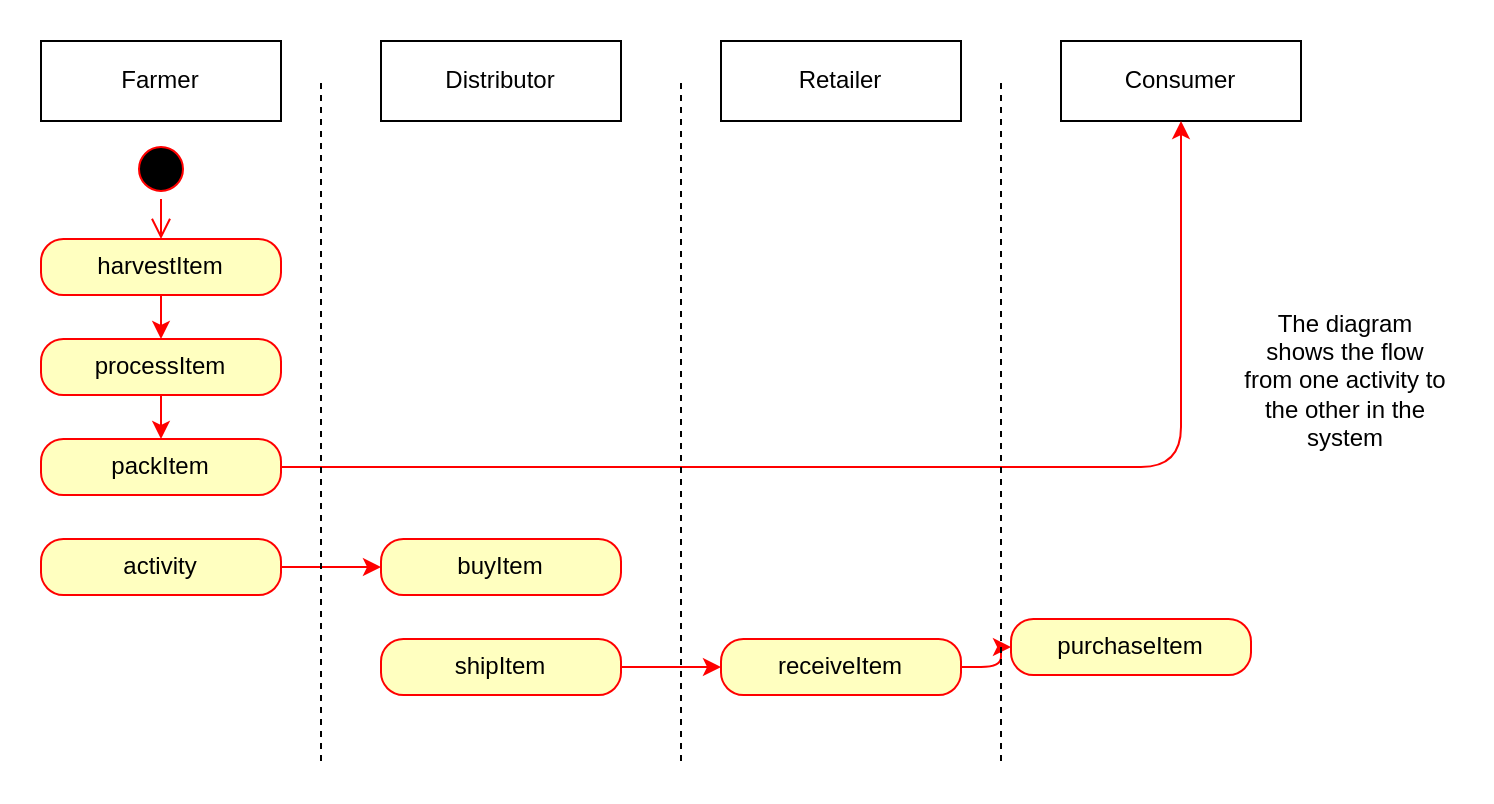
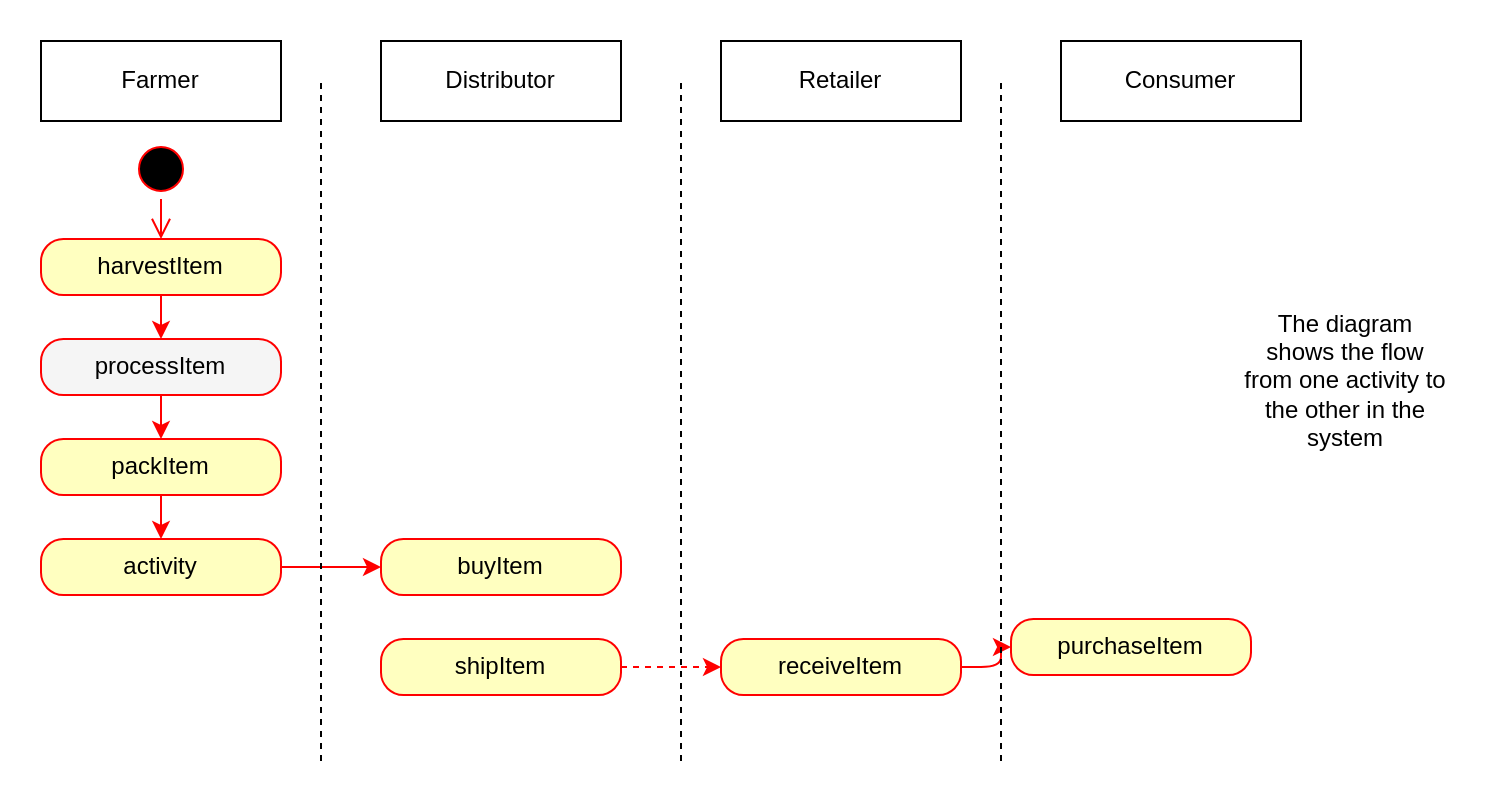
(161, 367) -> (161, 367)
(886, 467) -> (161, 519)
(651, 667) -> (651, 667)
